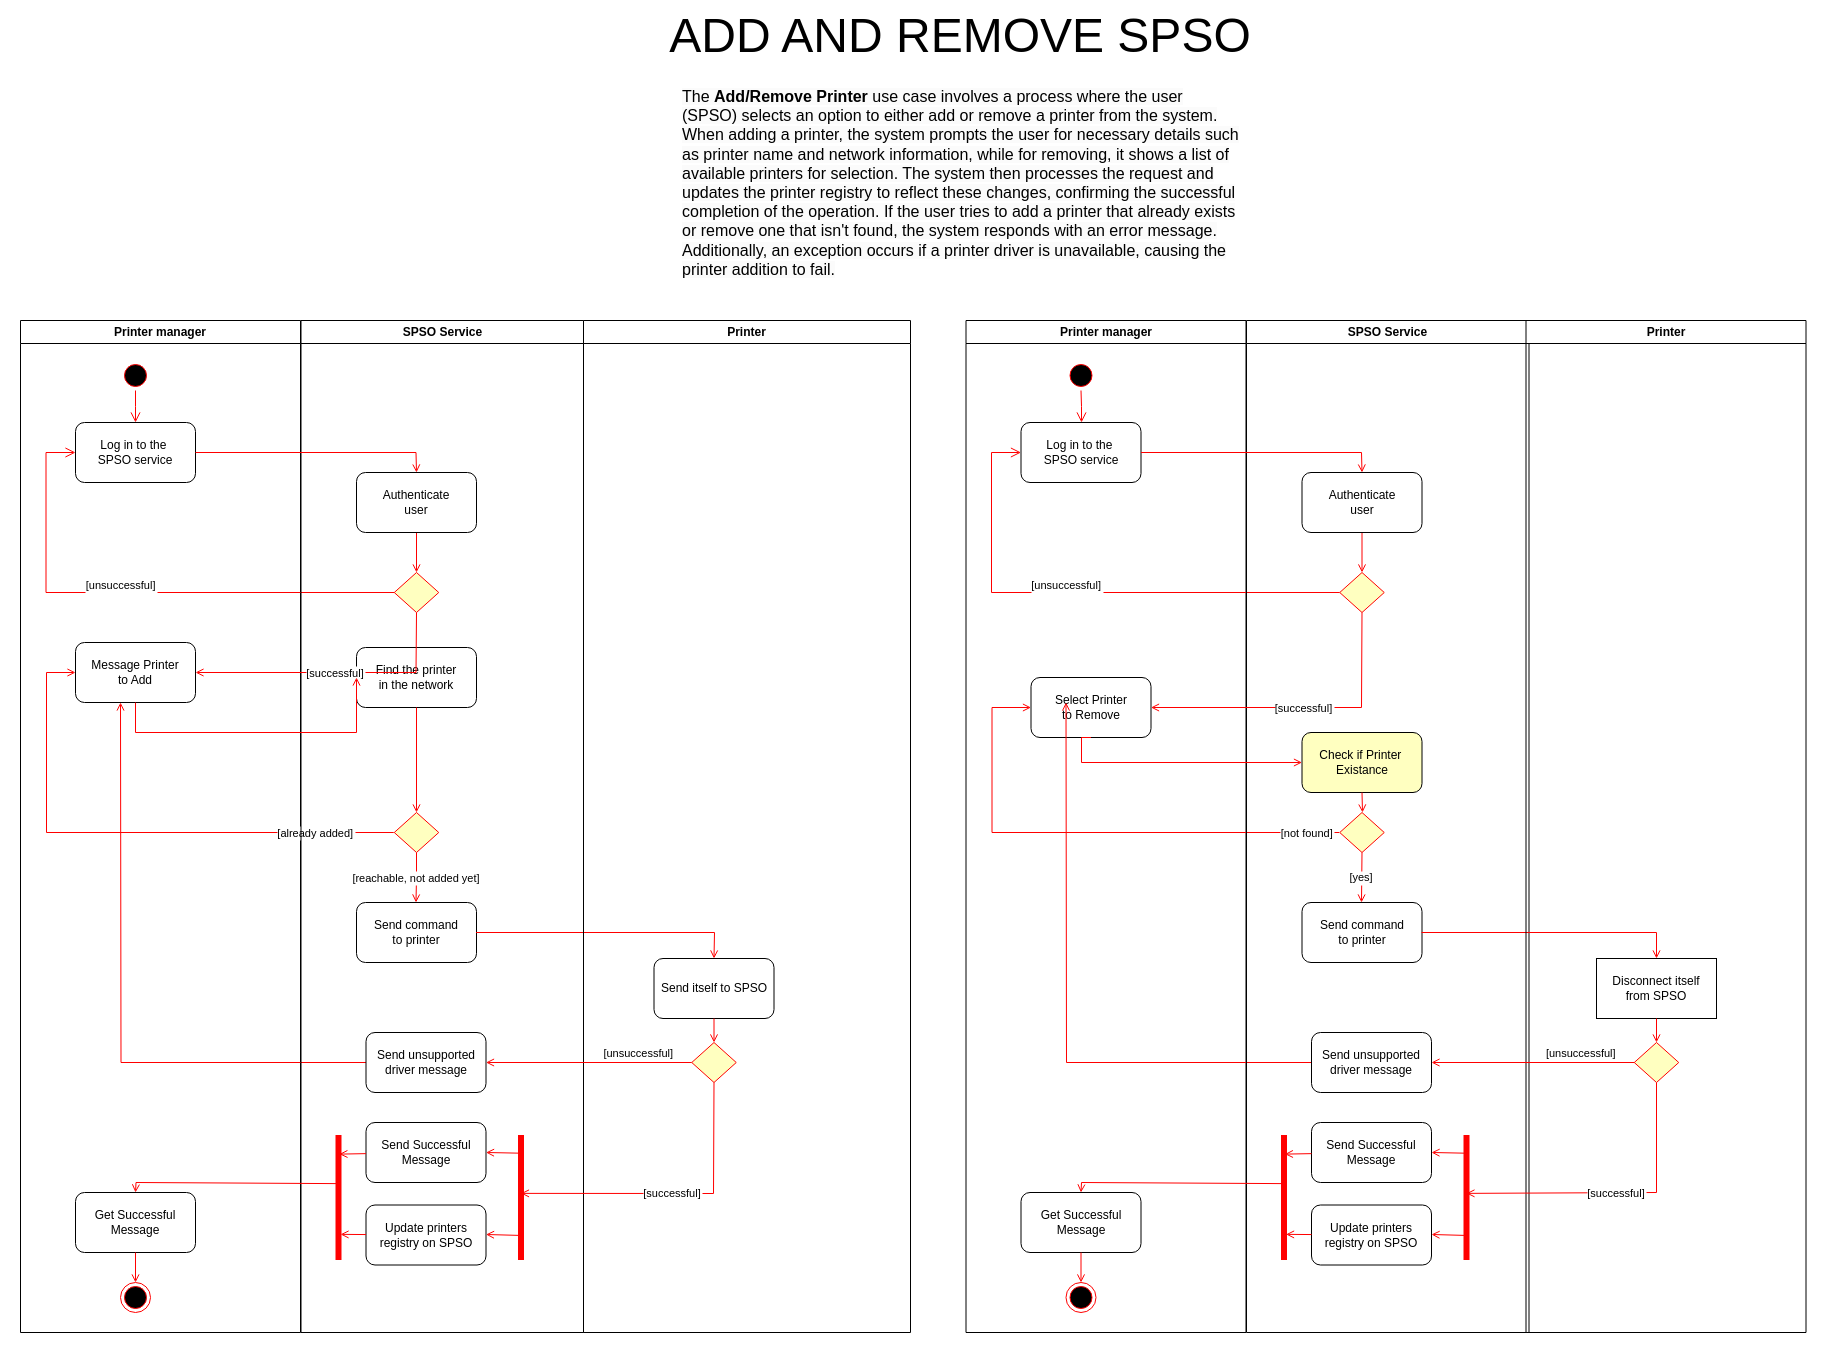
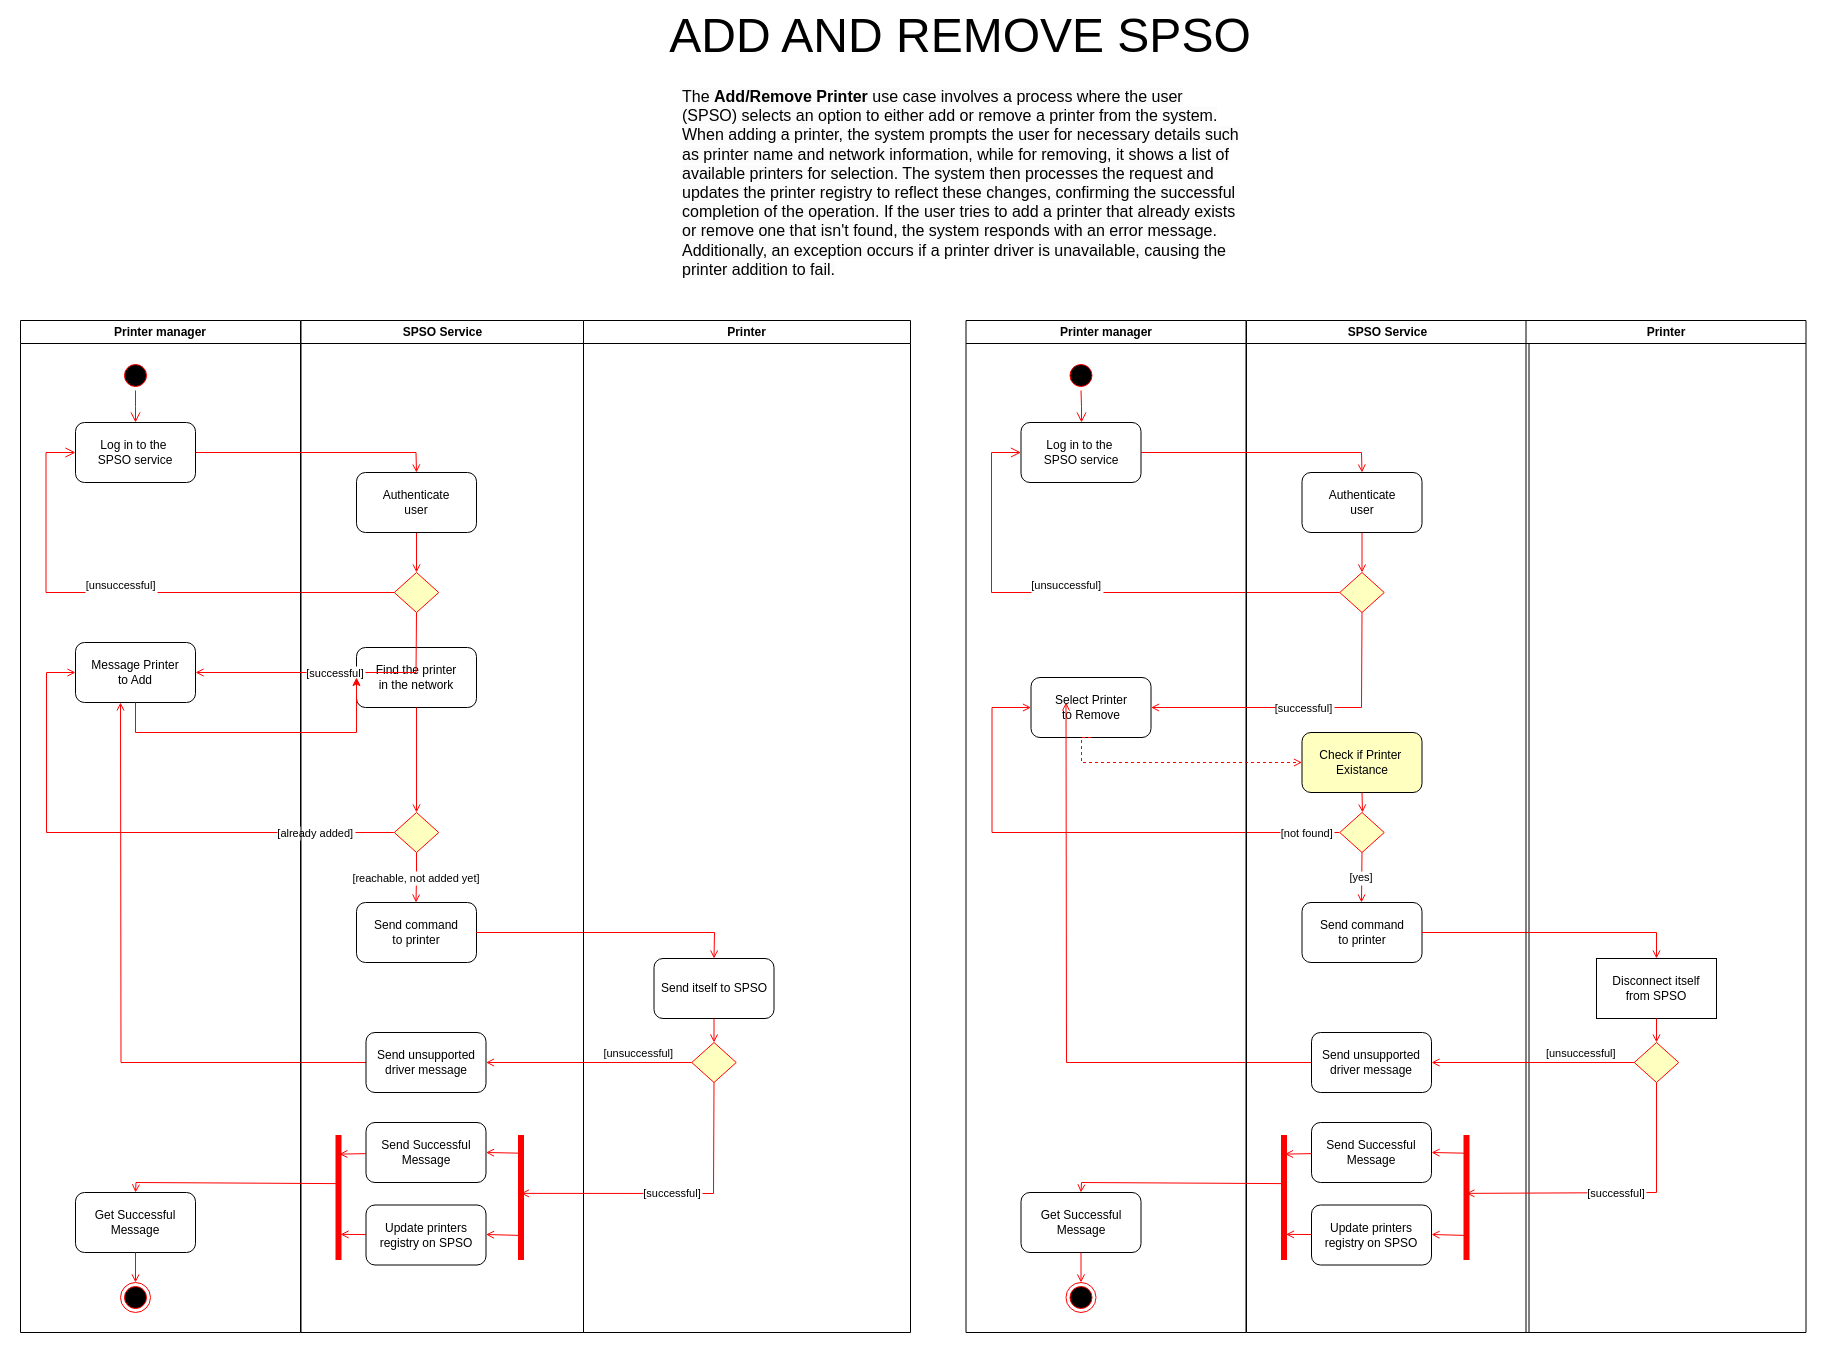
(357, 683) -> (357, 685)
(1175, 763) -> (1175, 763)
